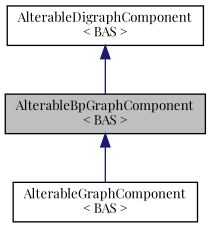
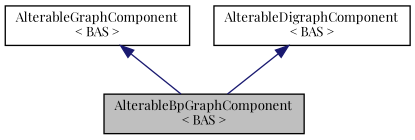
(105, 165) -> (156, 74)
